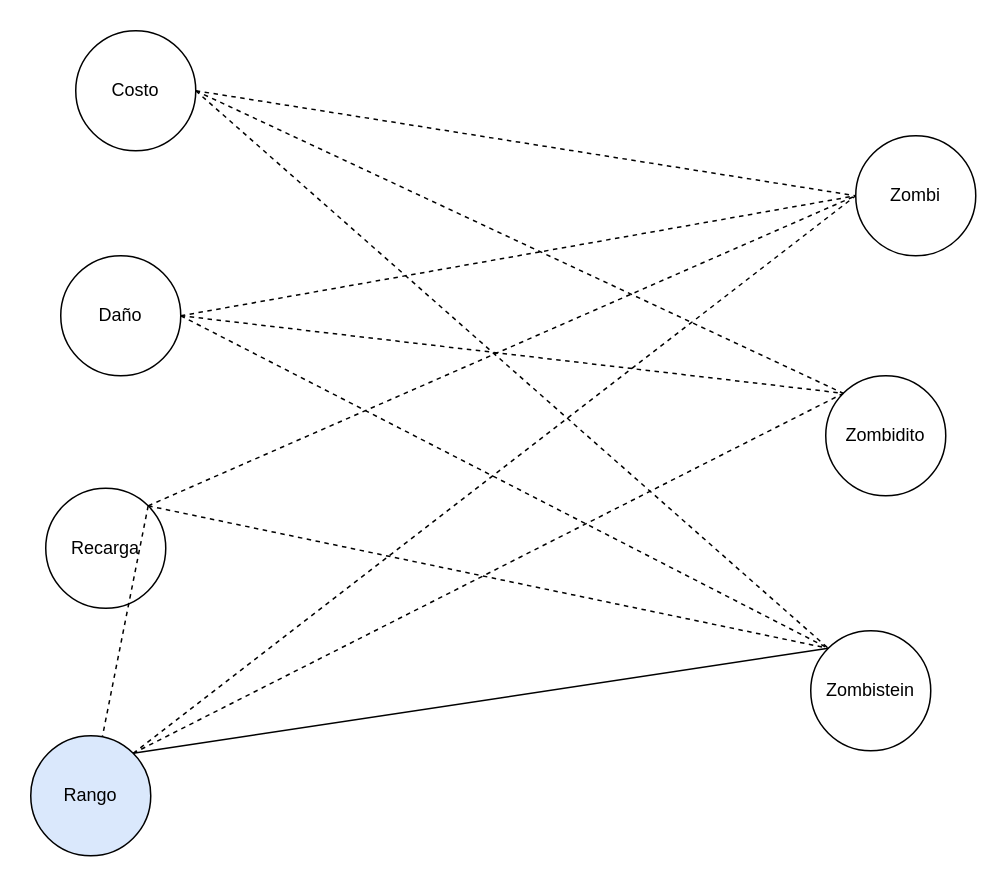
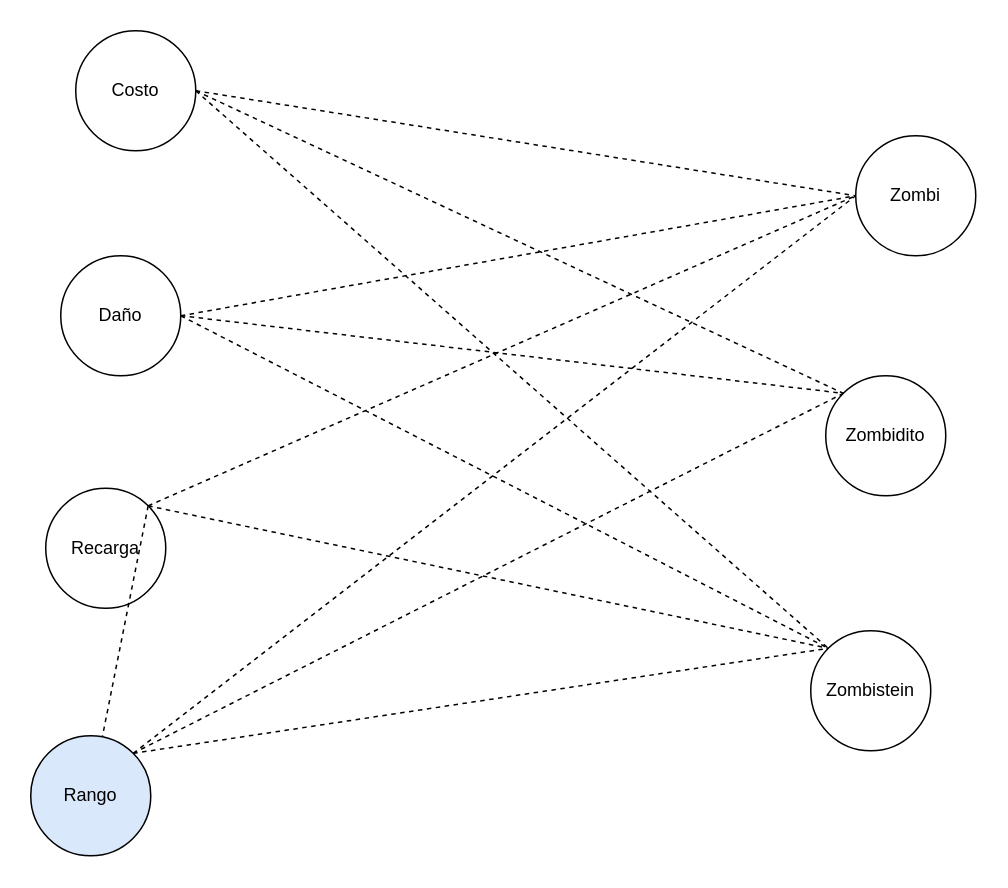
(480, 701) -> (480, 701)
